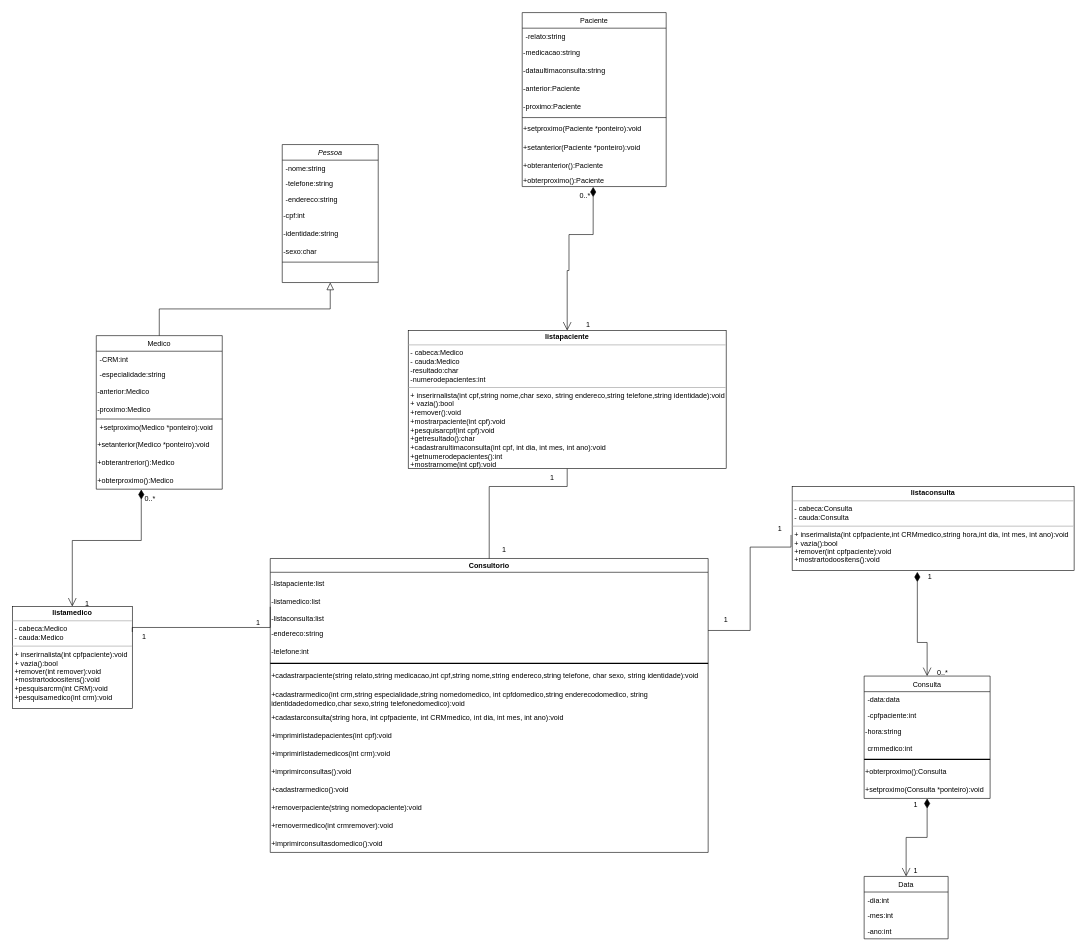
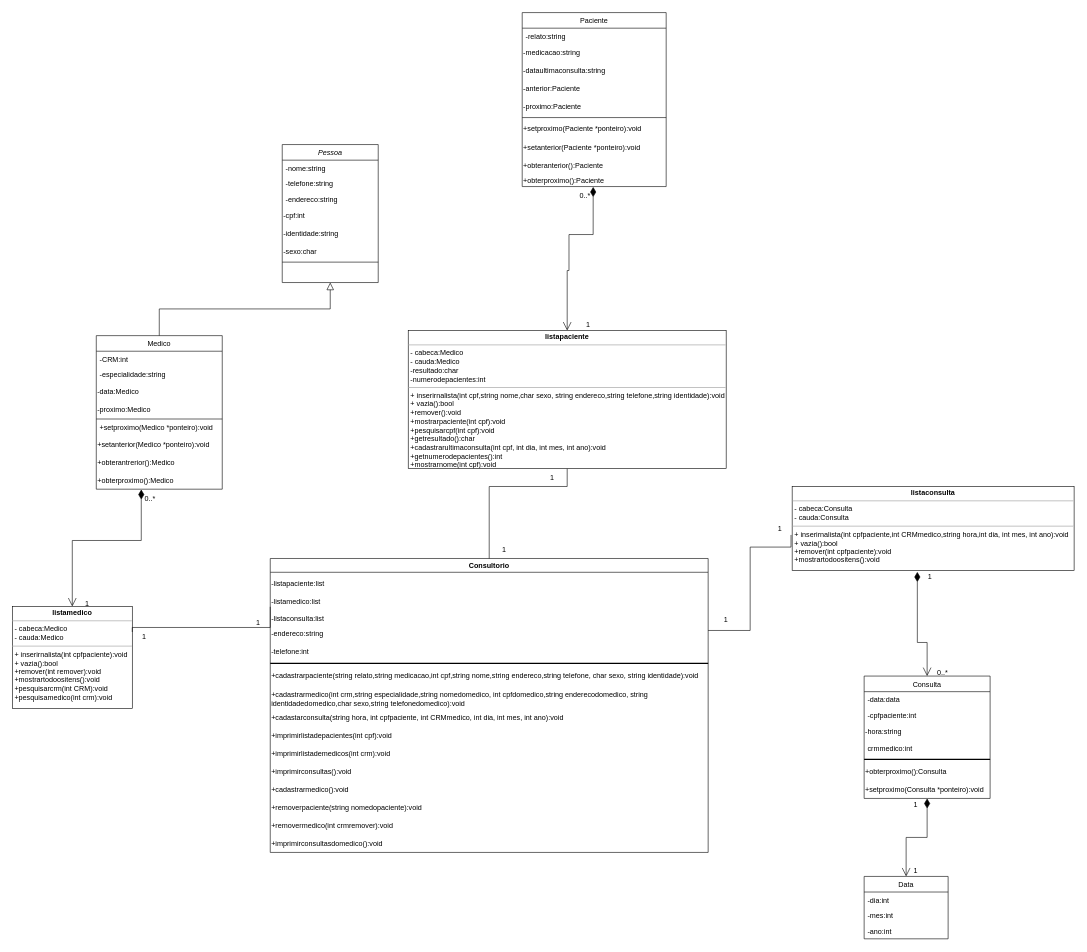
(127, 392) -> (120, 392)
